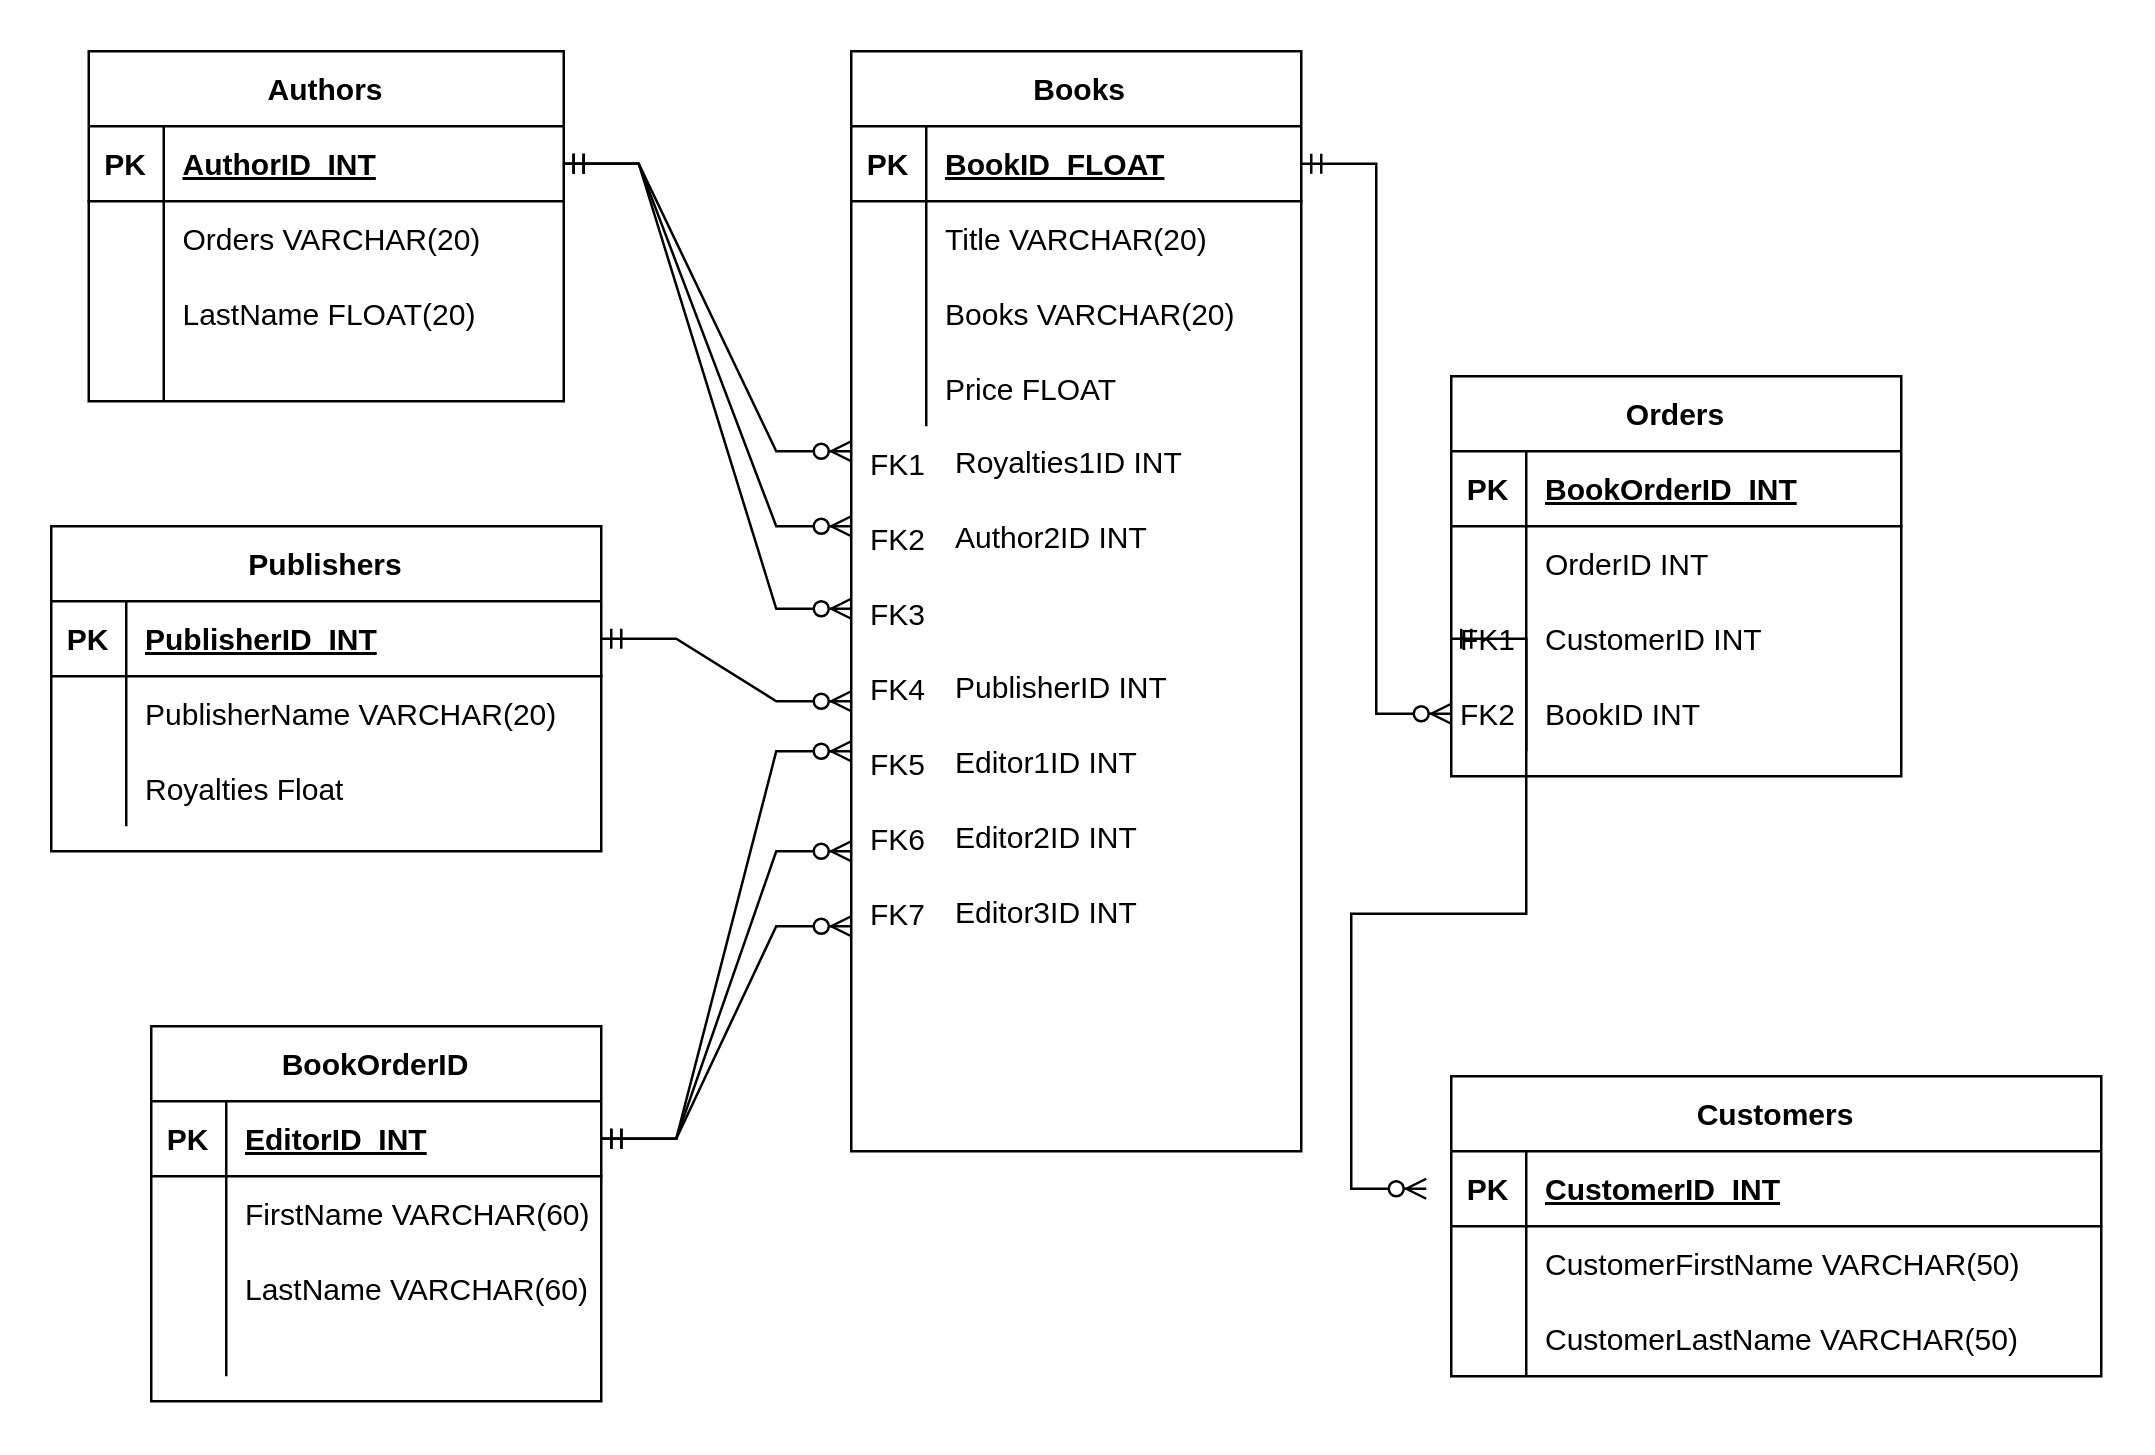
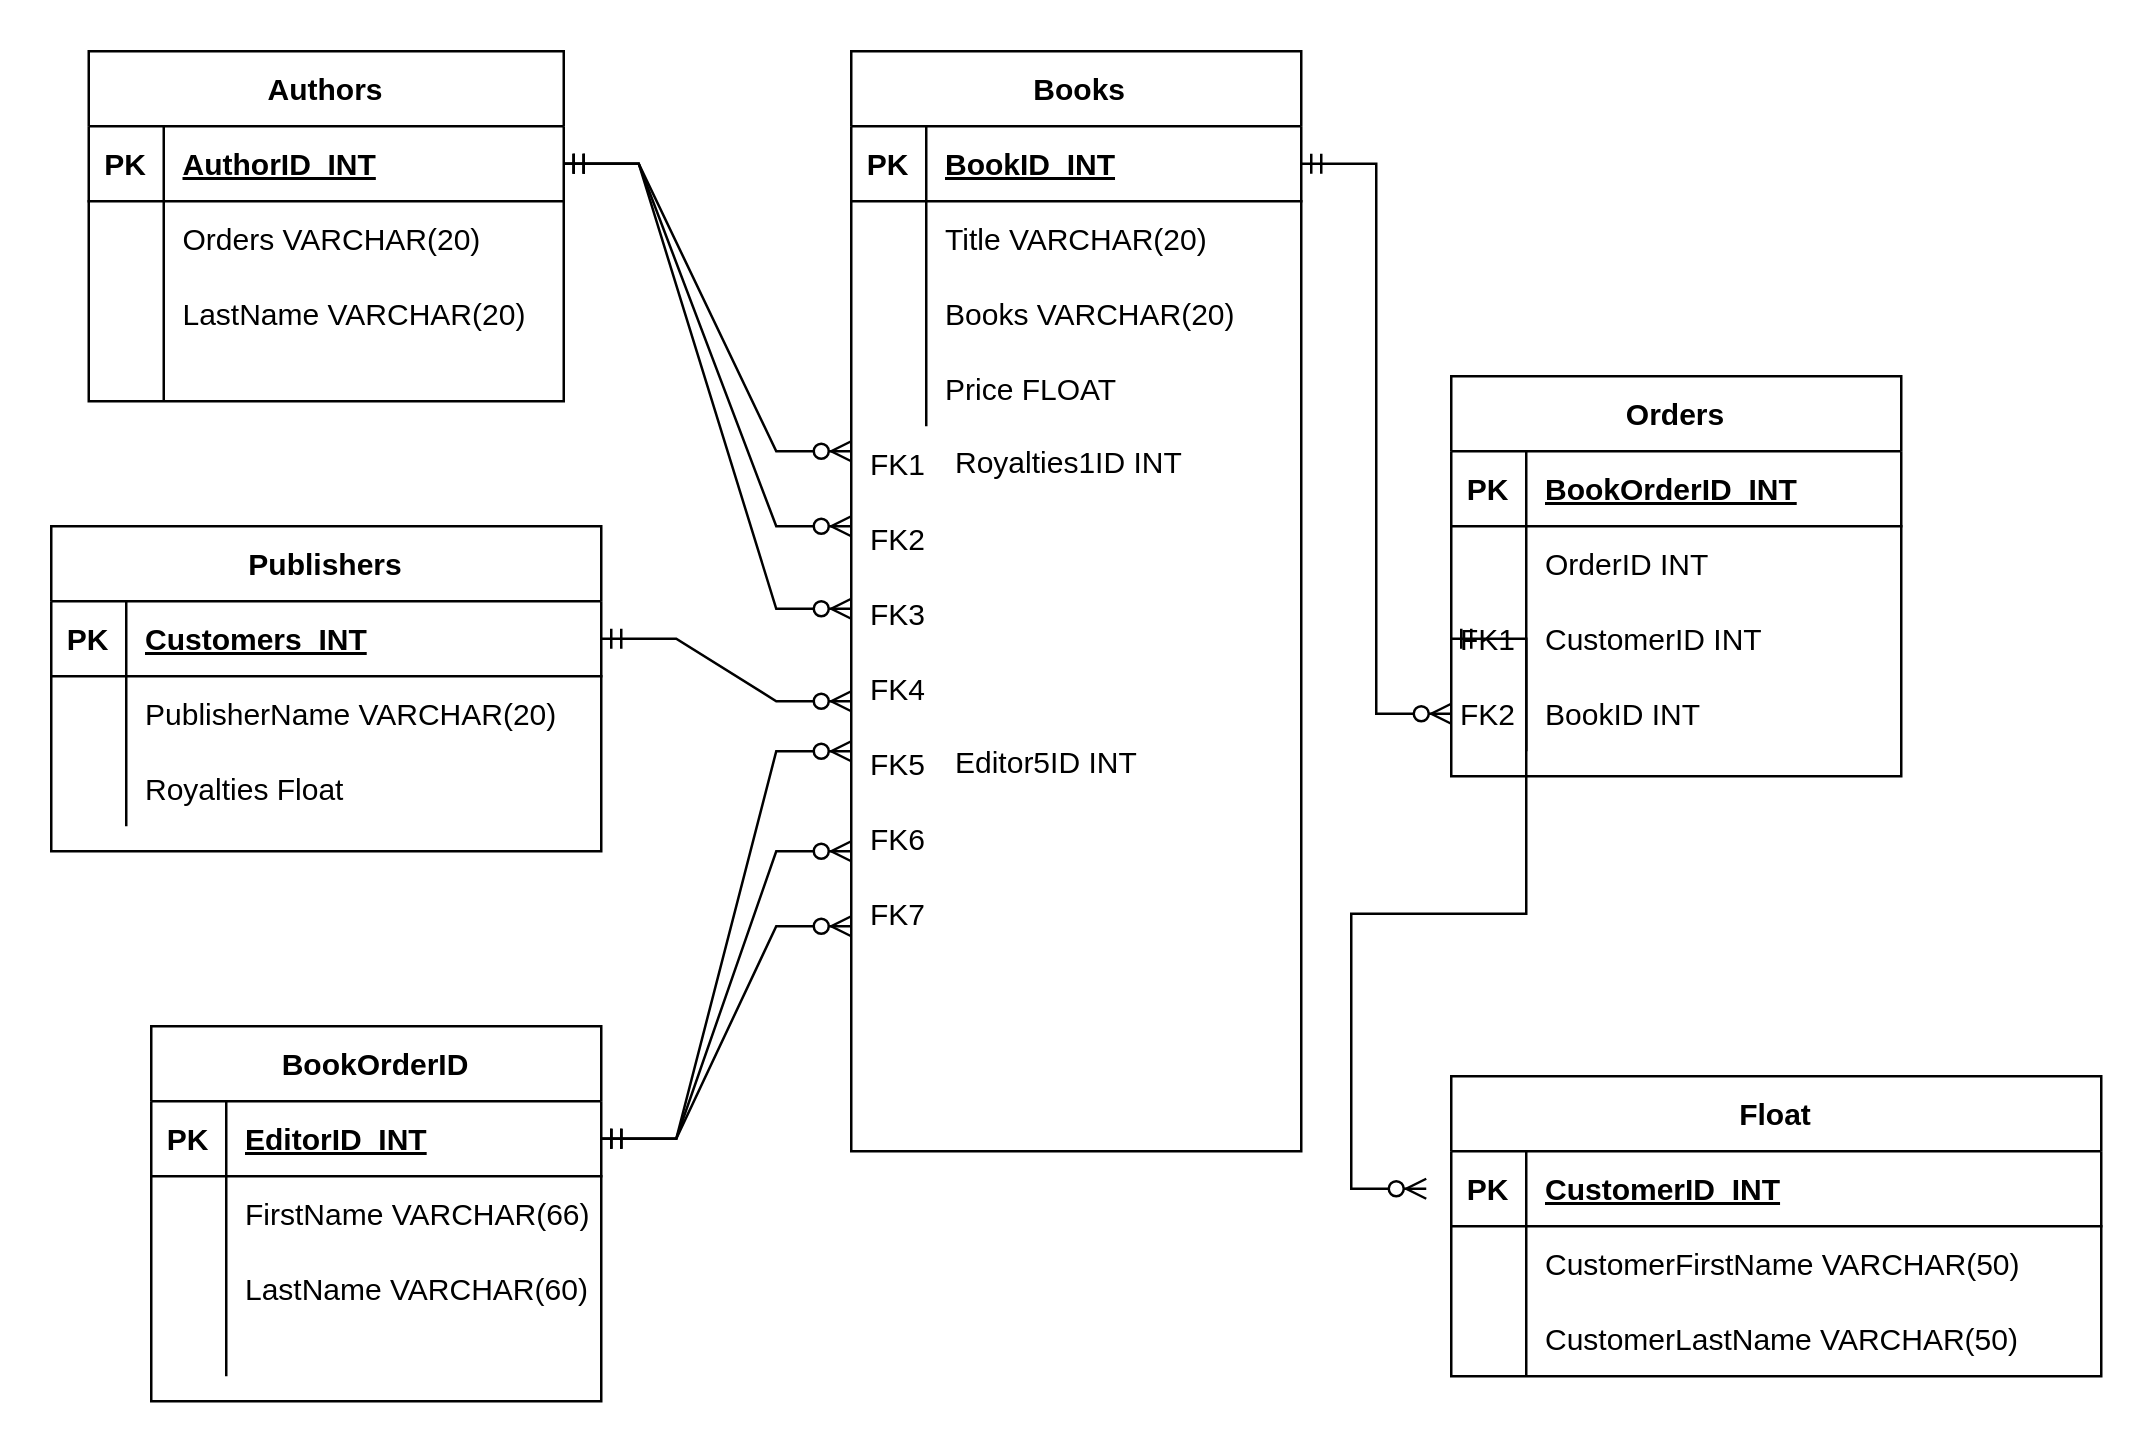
(1046, 165) -> (1029, 165)
(330, 315) -> (347, 315)
(1114, 539) -> none
(263, 640) -> (254, 640)
(1114, 689) -> none
(1058, 764) -> (1058, 764)
(1114, 839) -> none
(1114, 914) -> none
(1775, 1115) -> (1775, 1115)
(414, 1215) -> (414, 1215)
